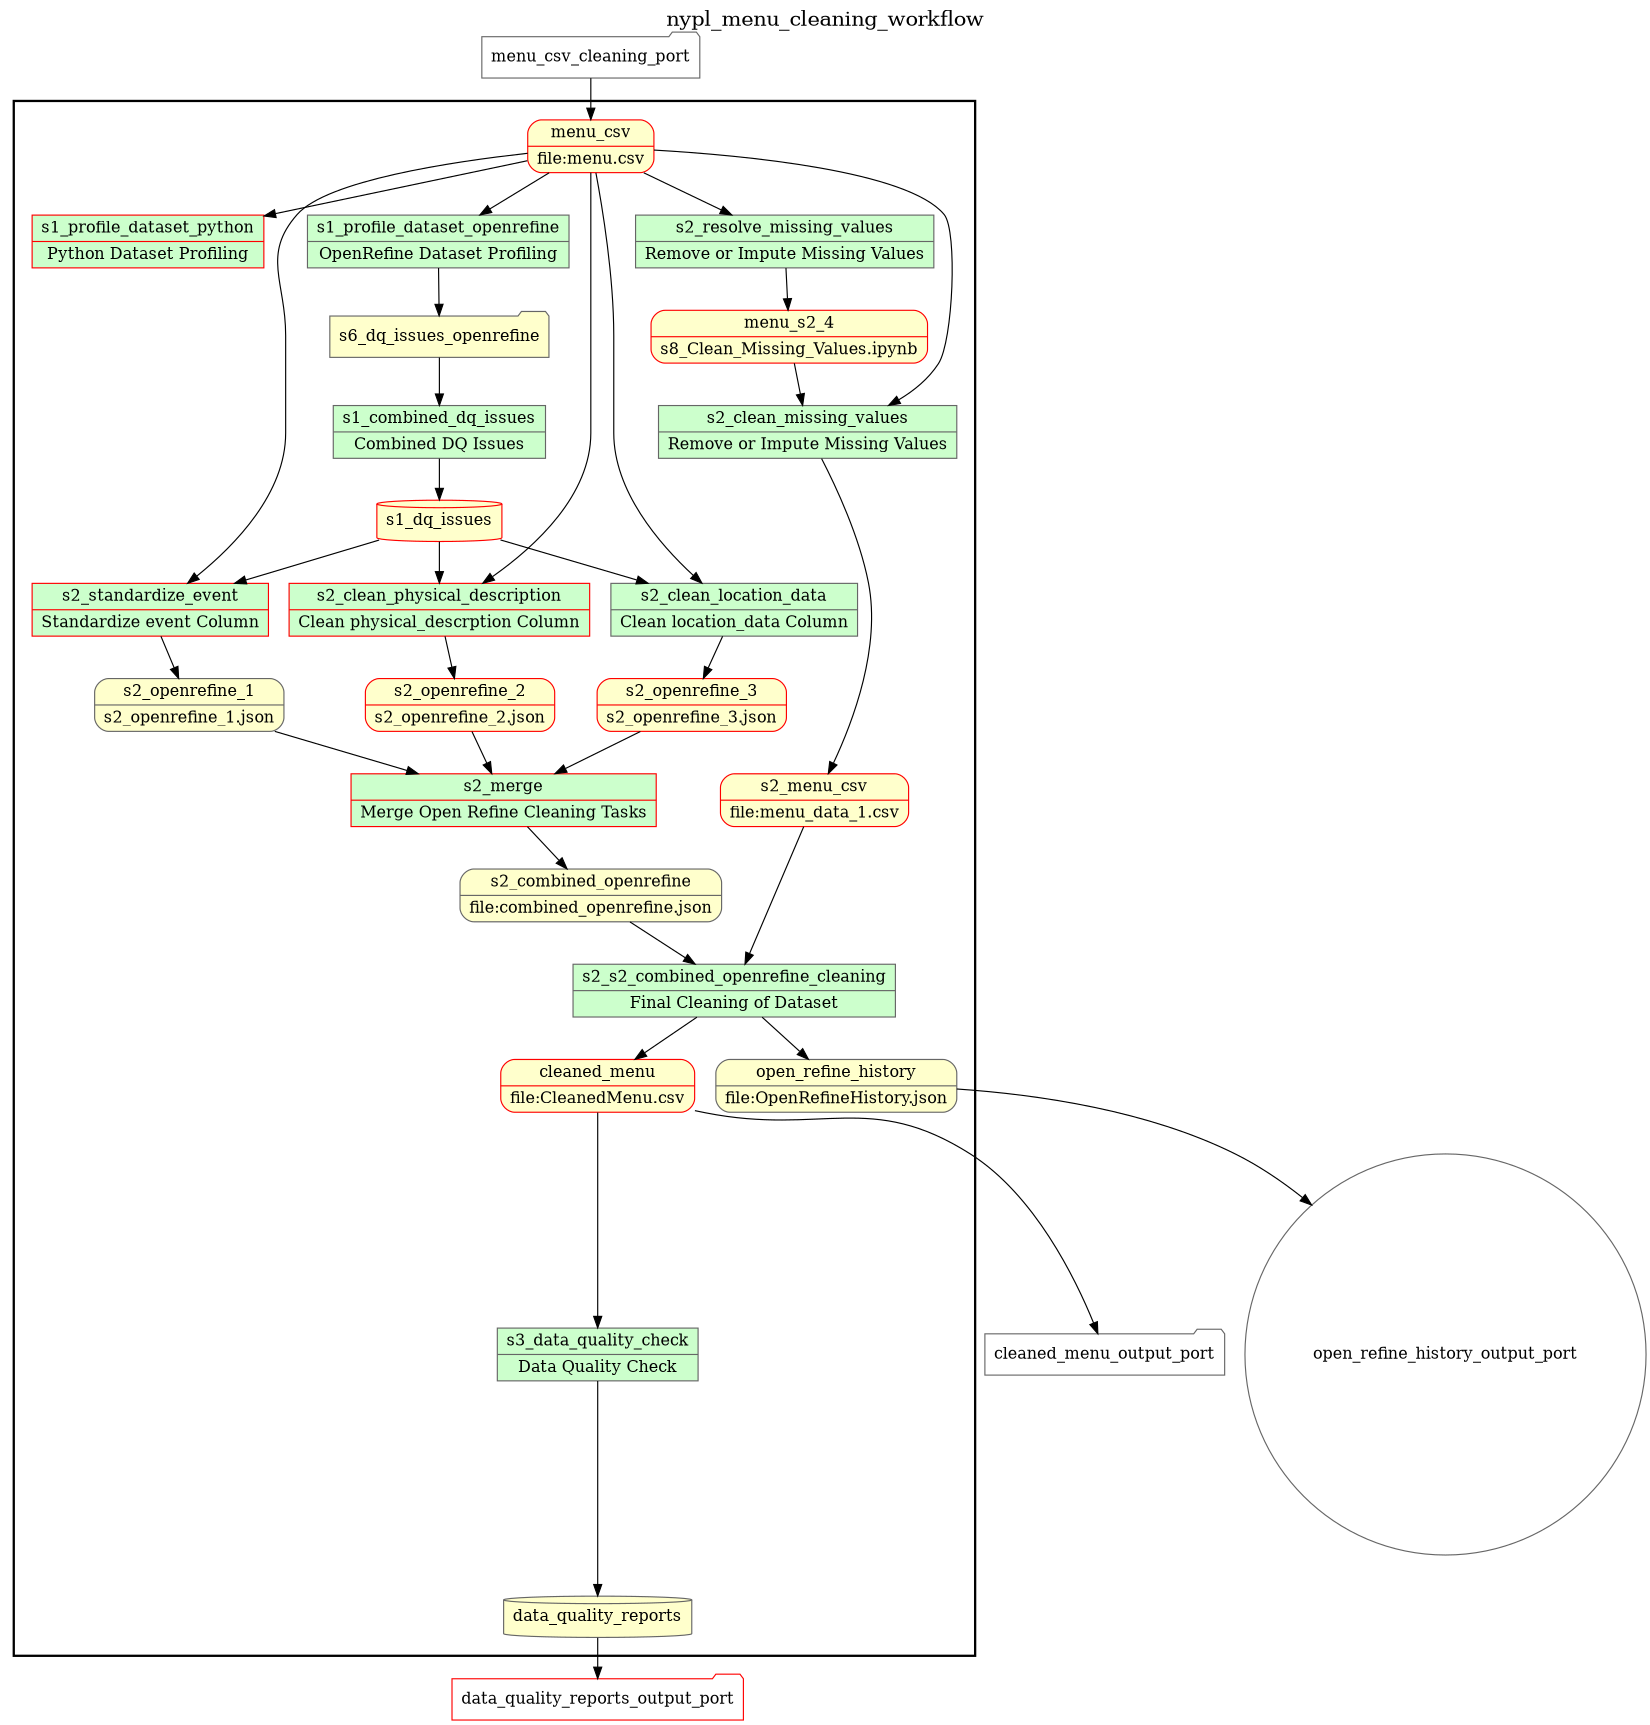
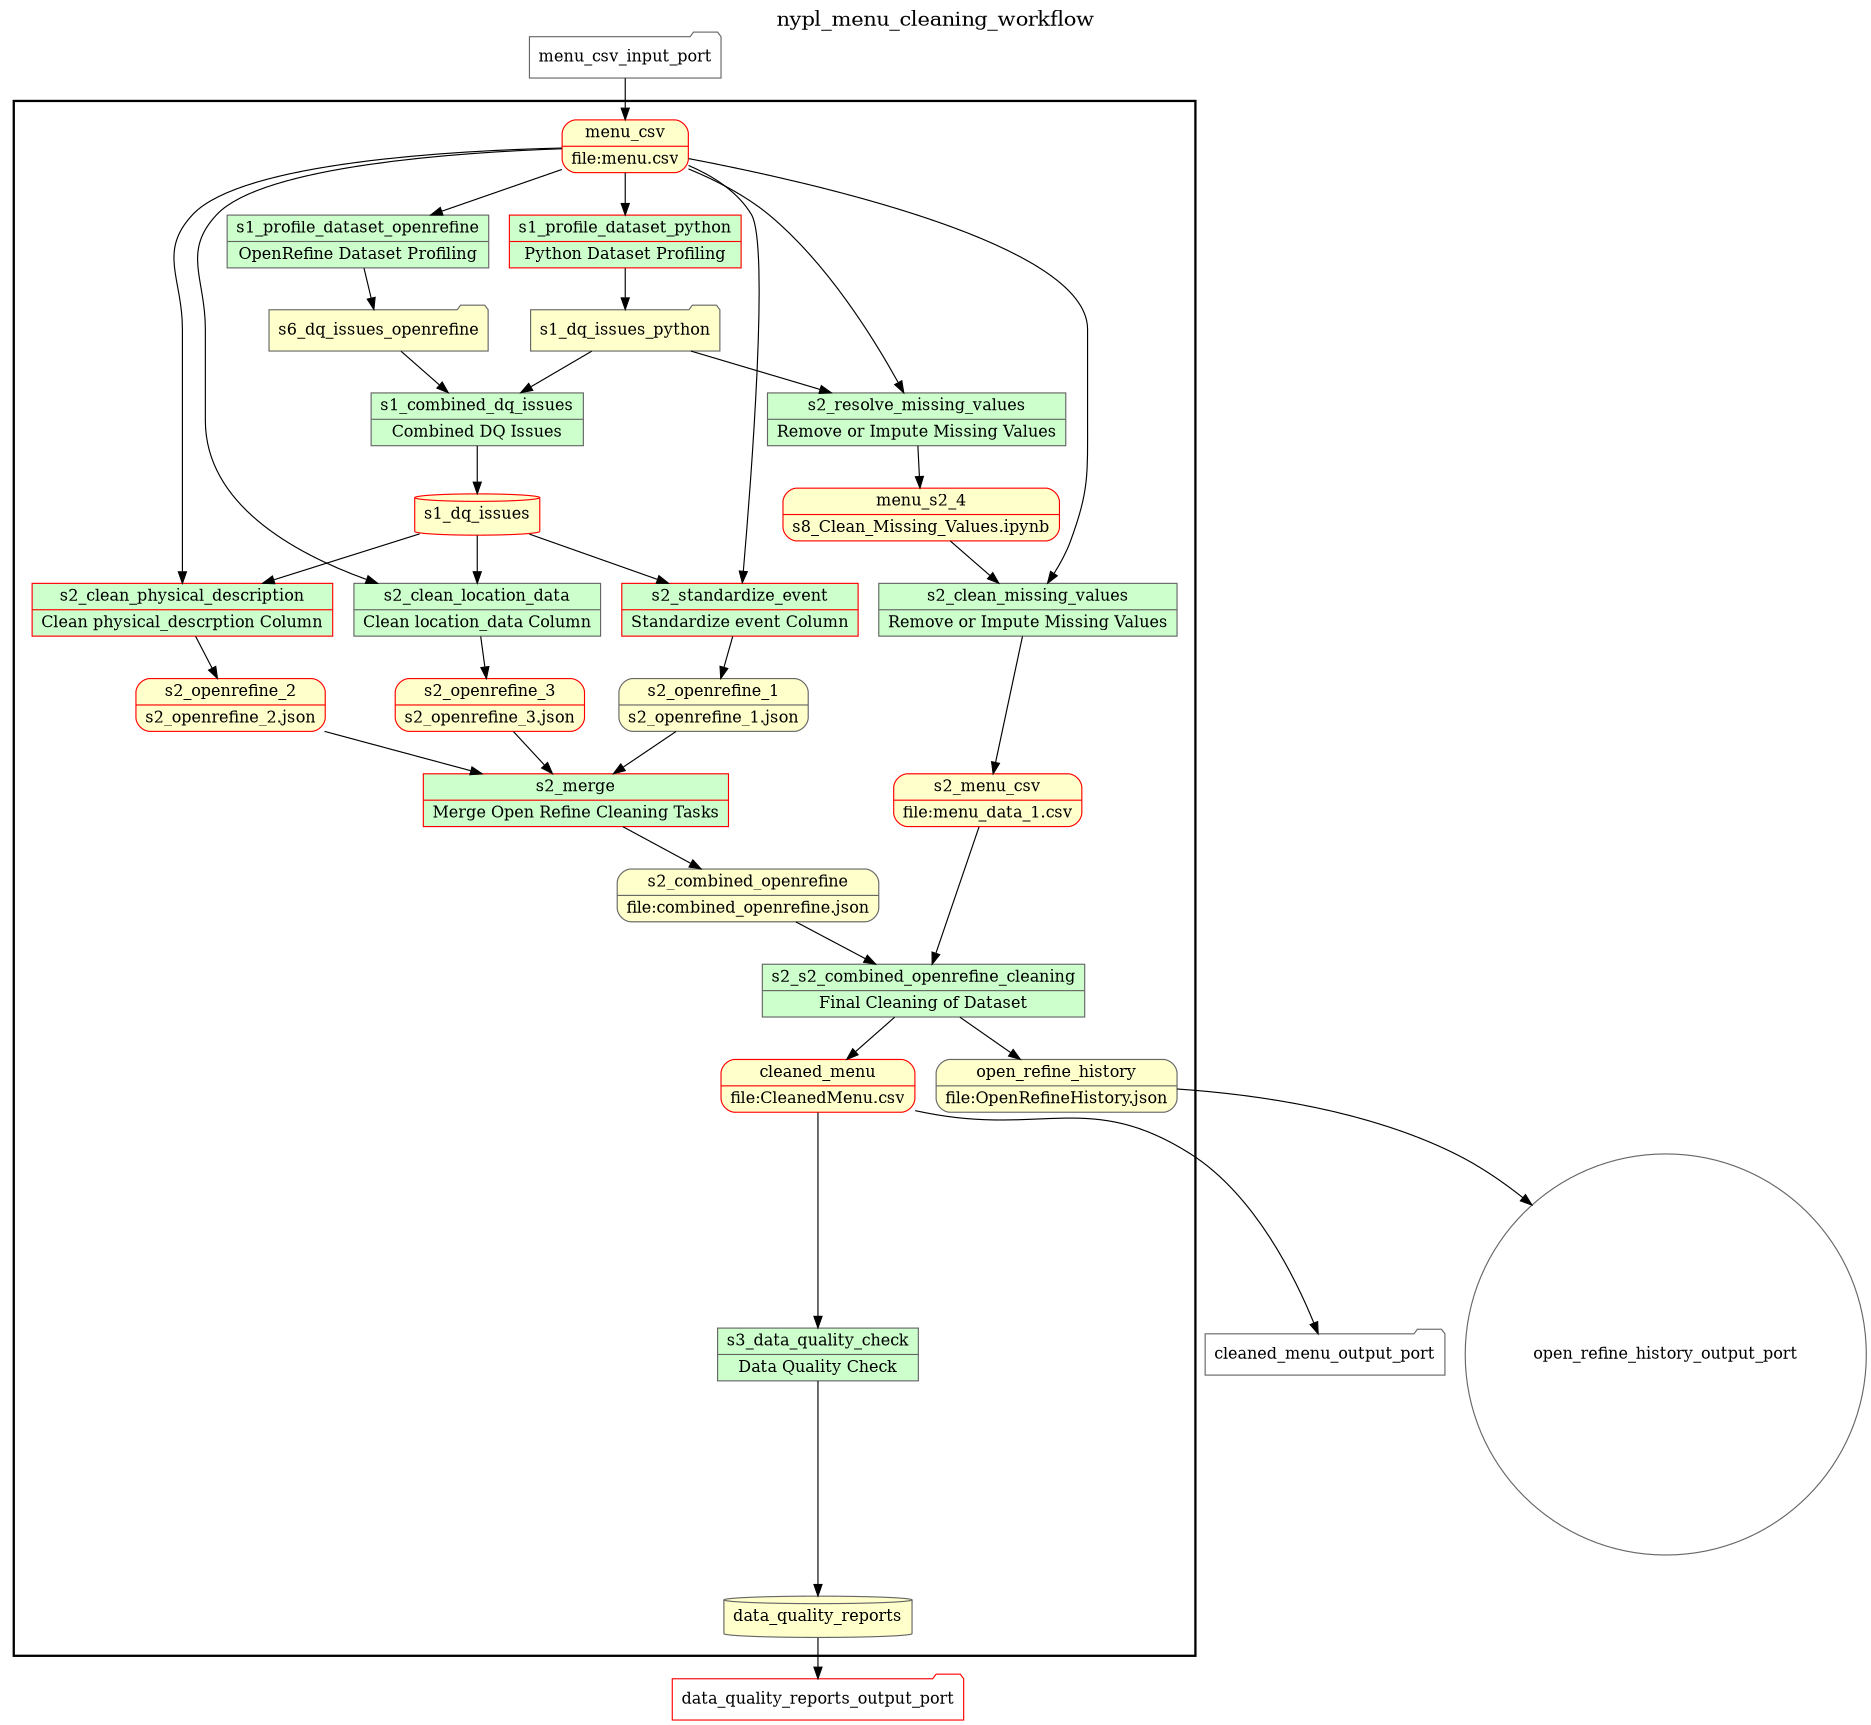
(591, 57) -> (625, 57)
none -> (625, 330)
